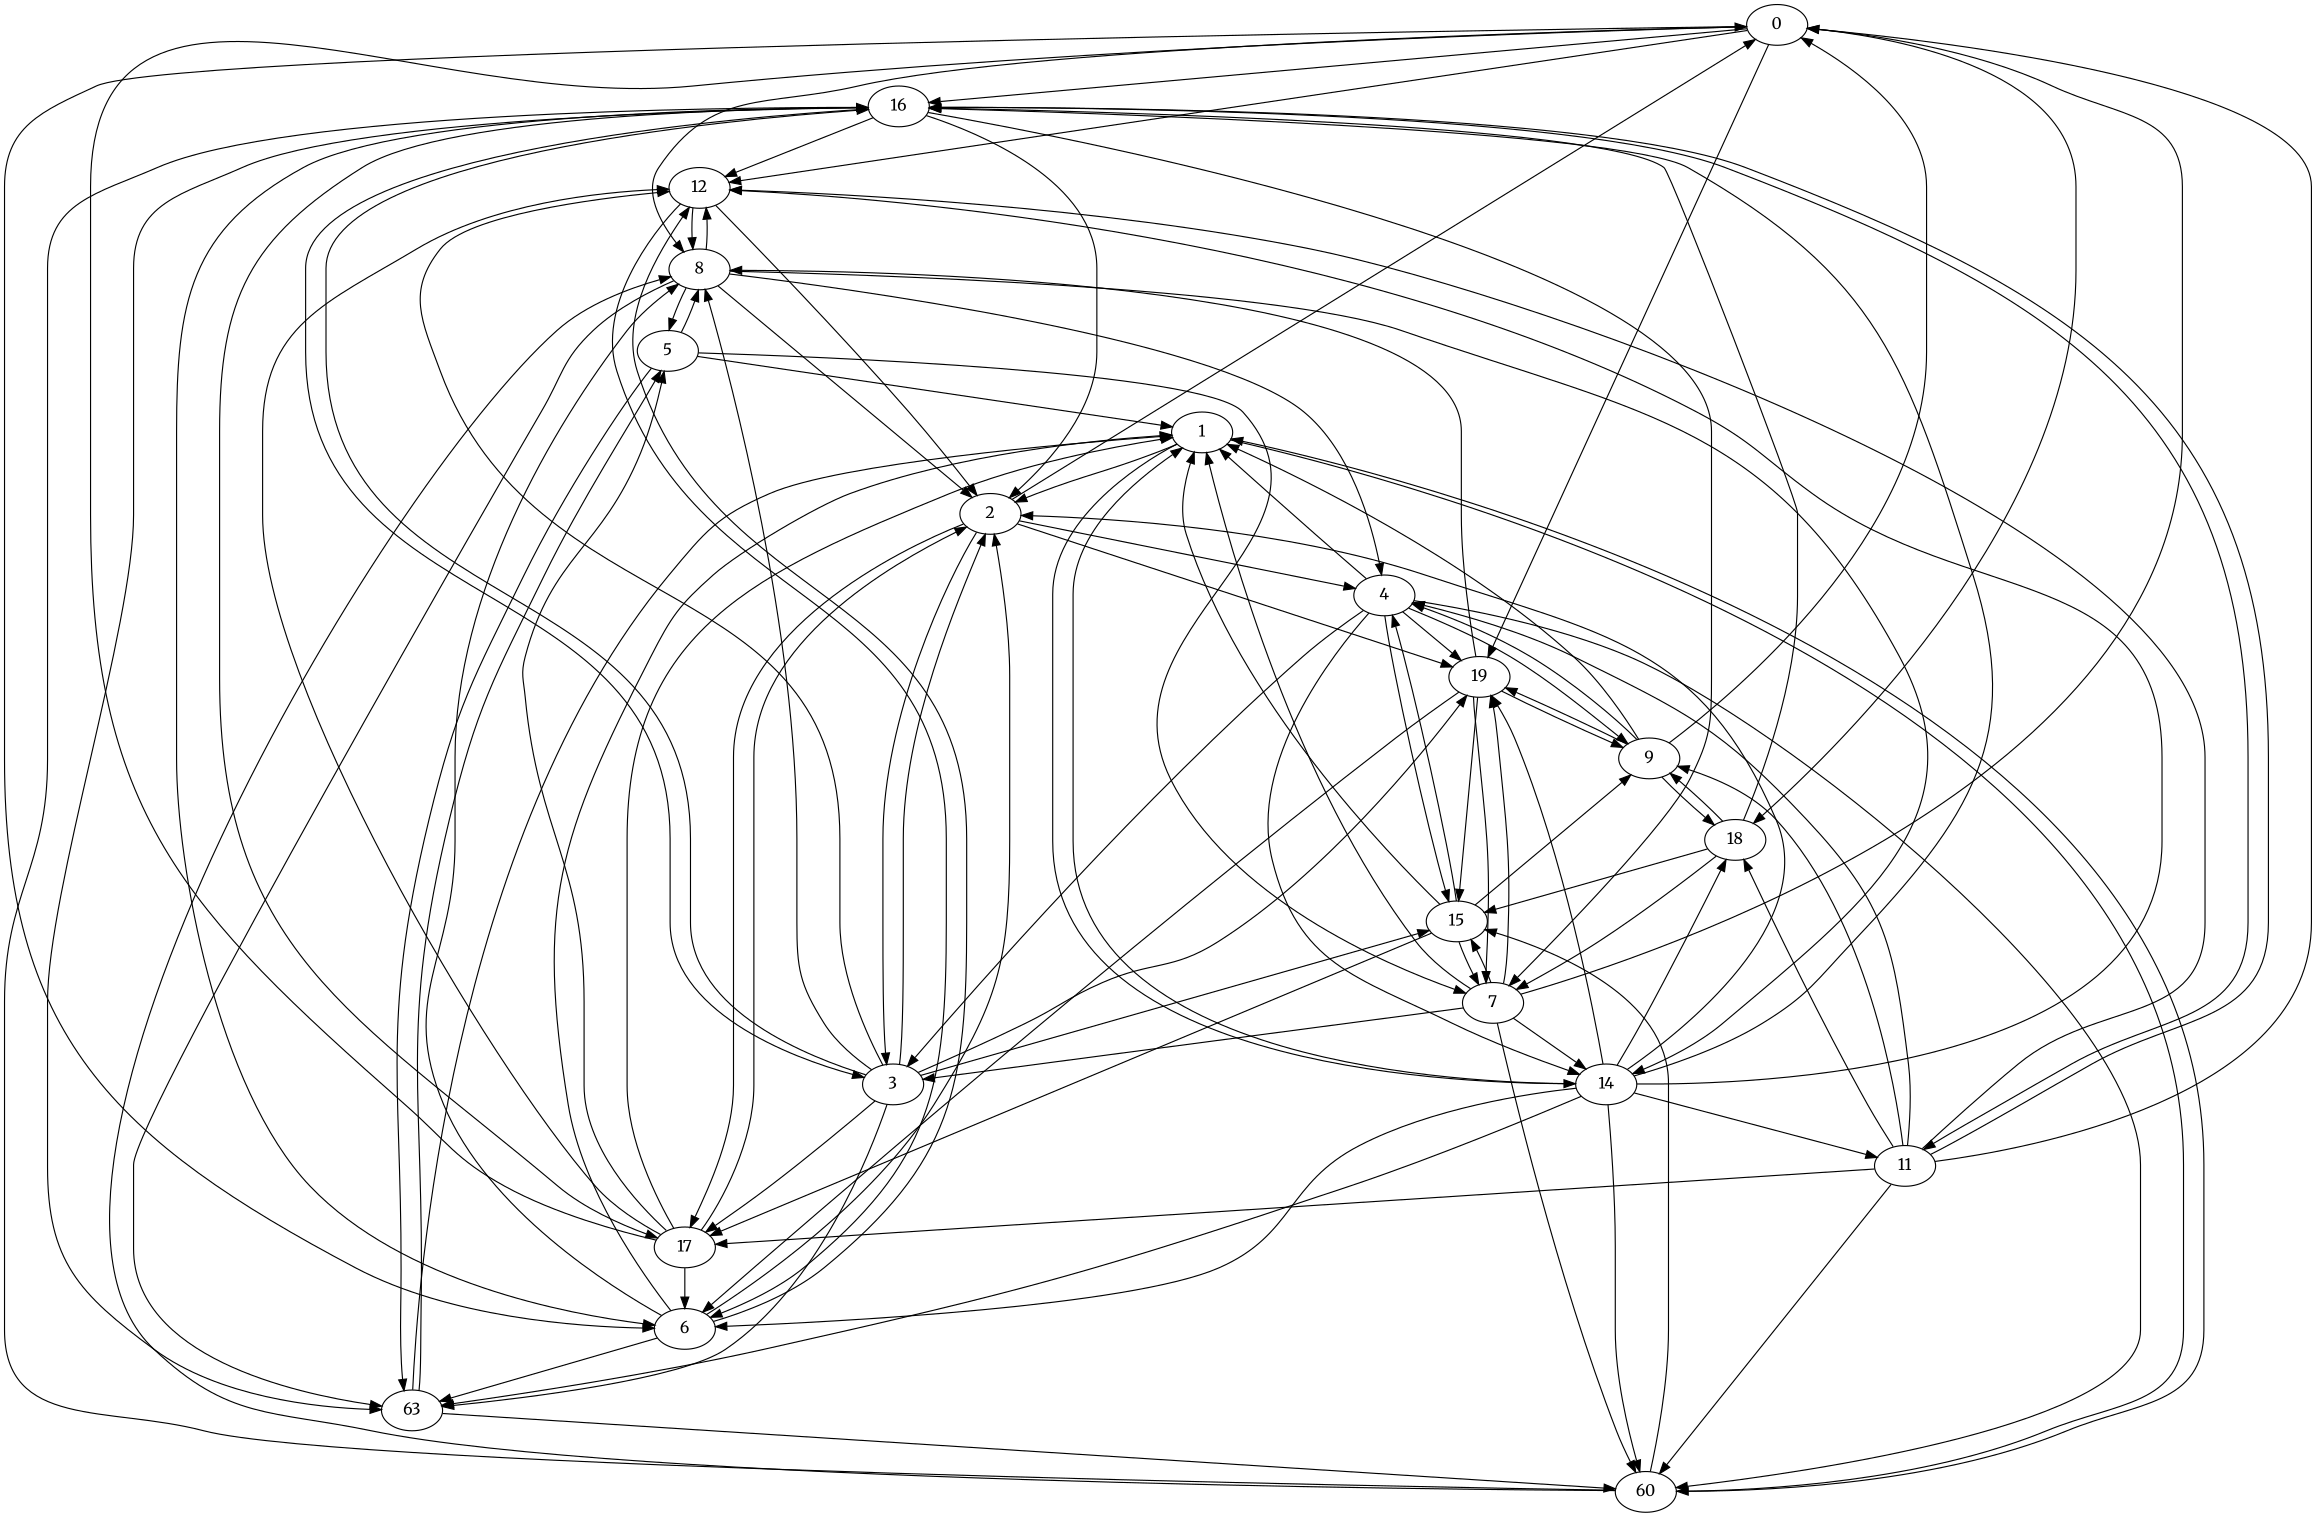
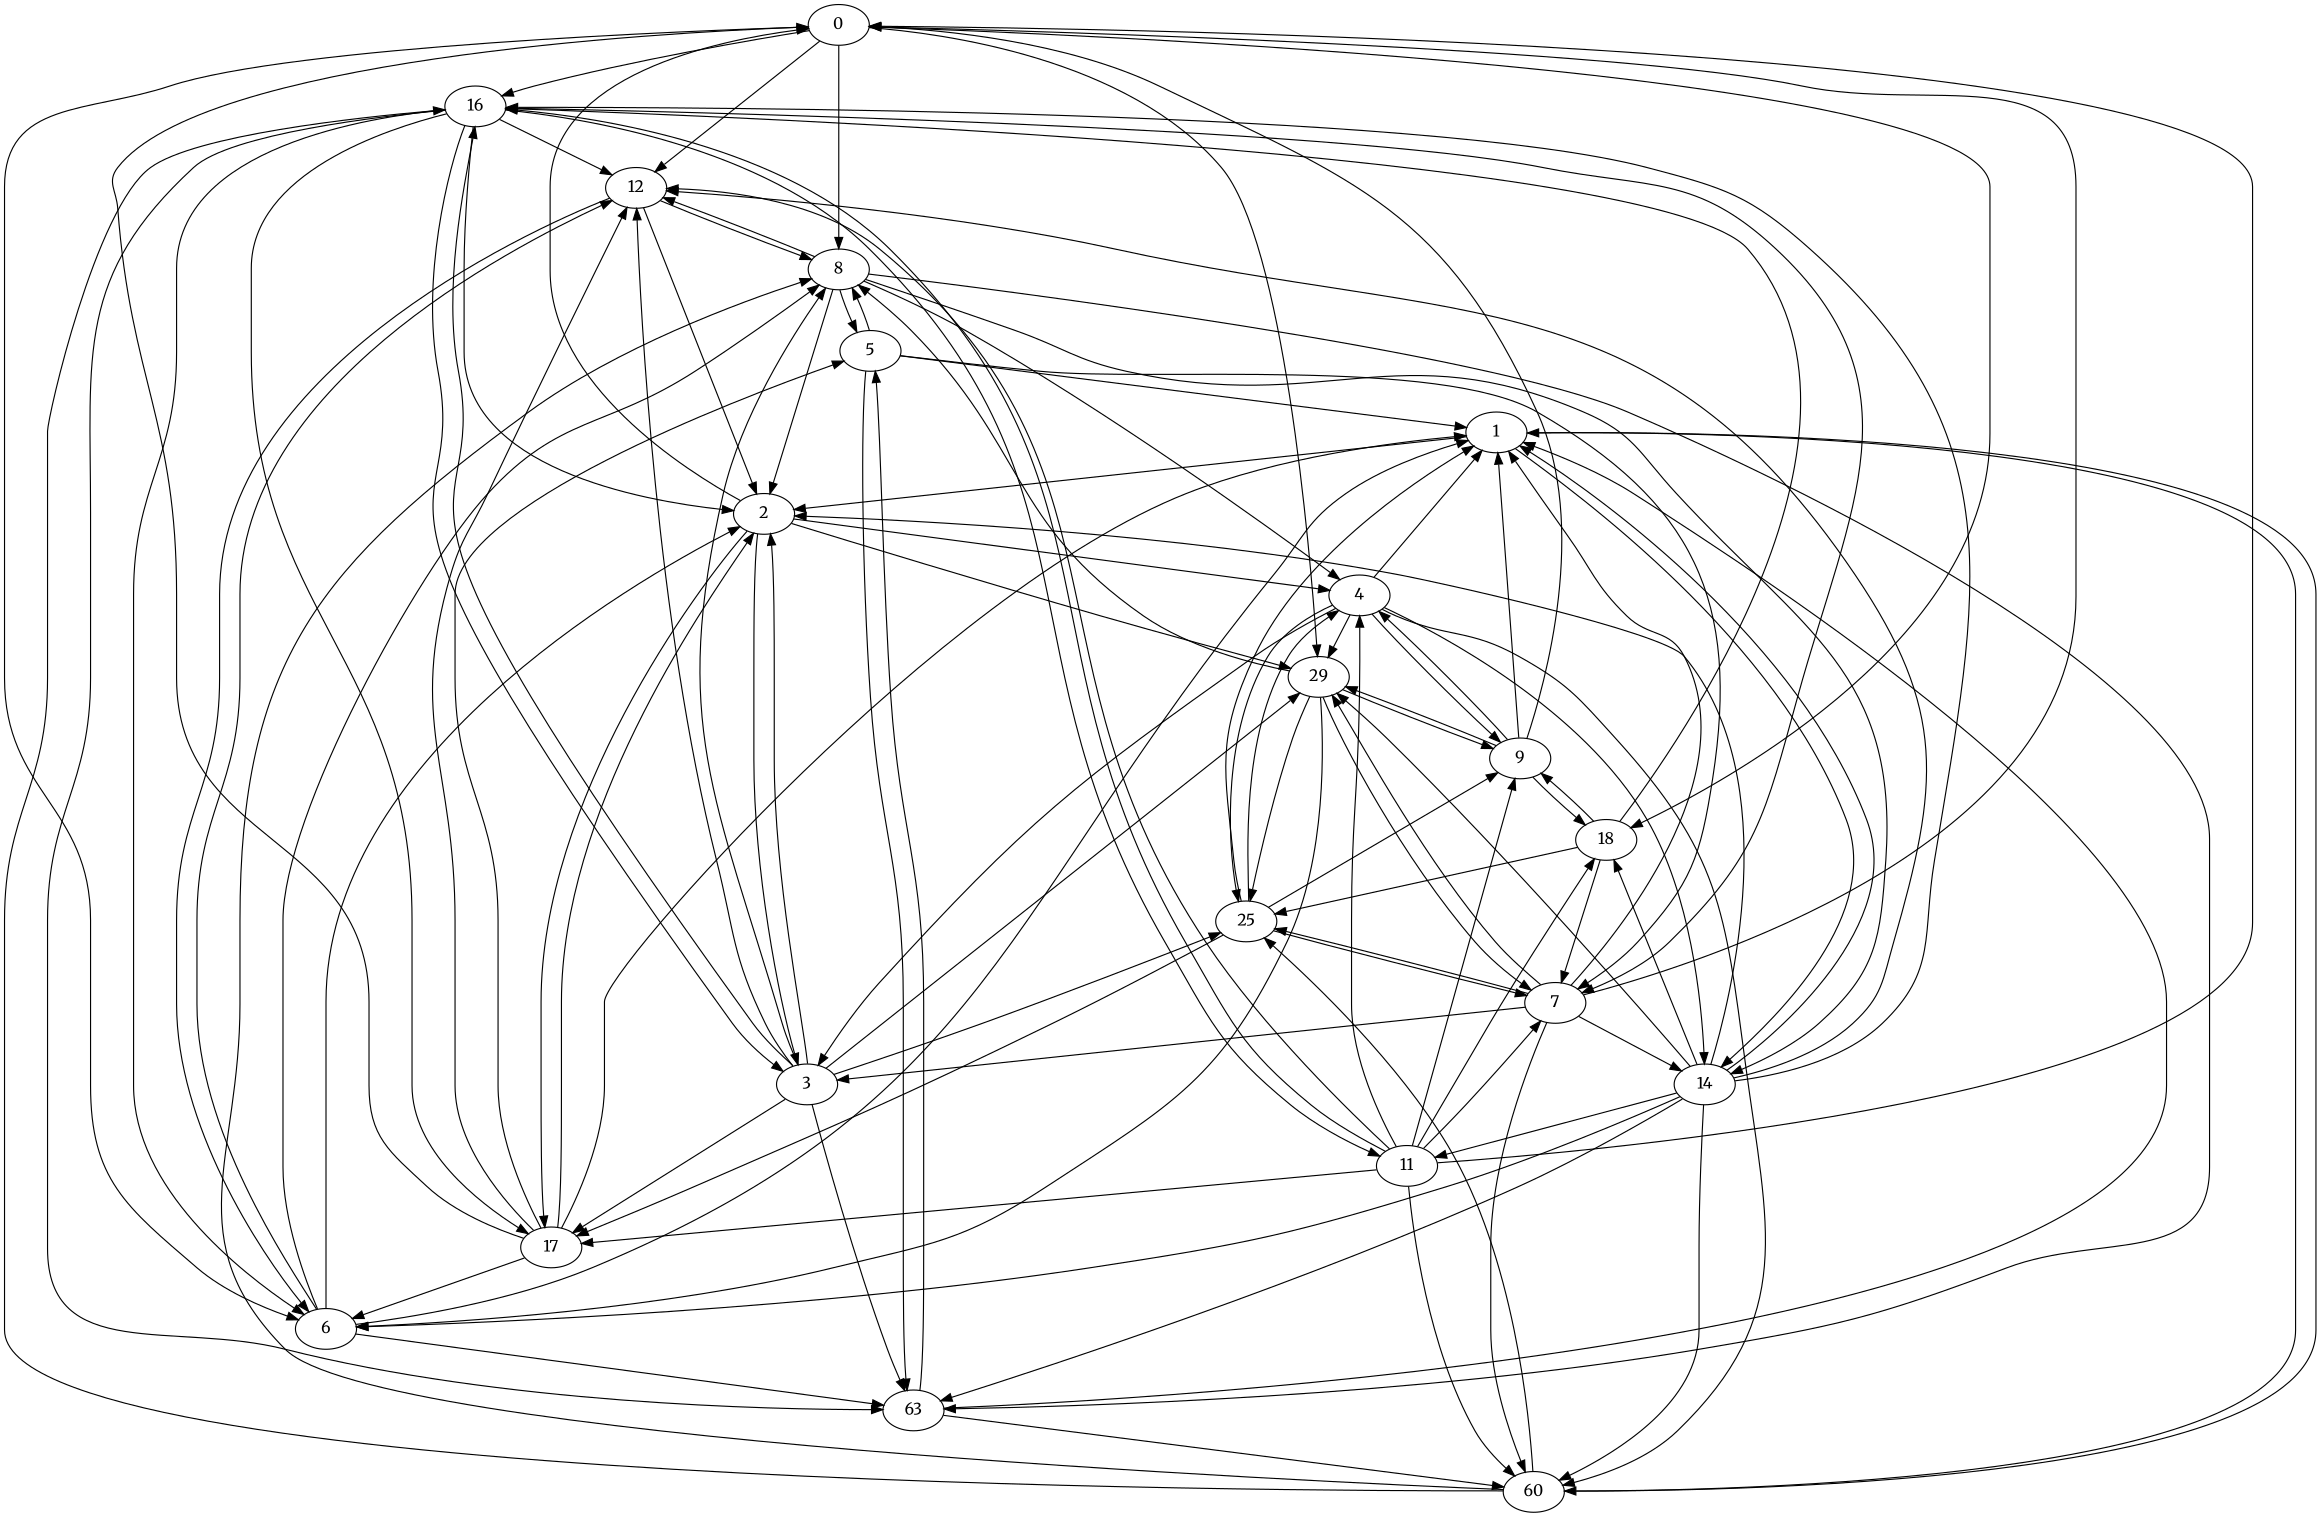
(1479, 677) -> (1319, 677)
(1457, 921) -> (1246, 921)
none -> (1480, 1090)
